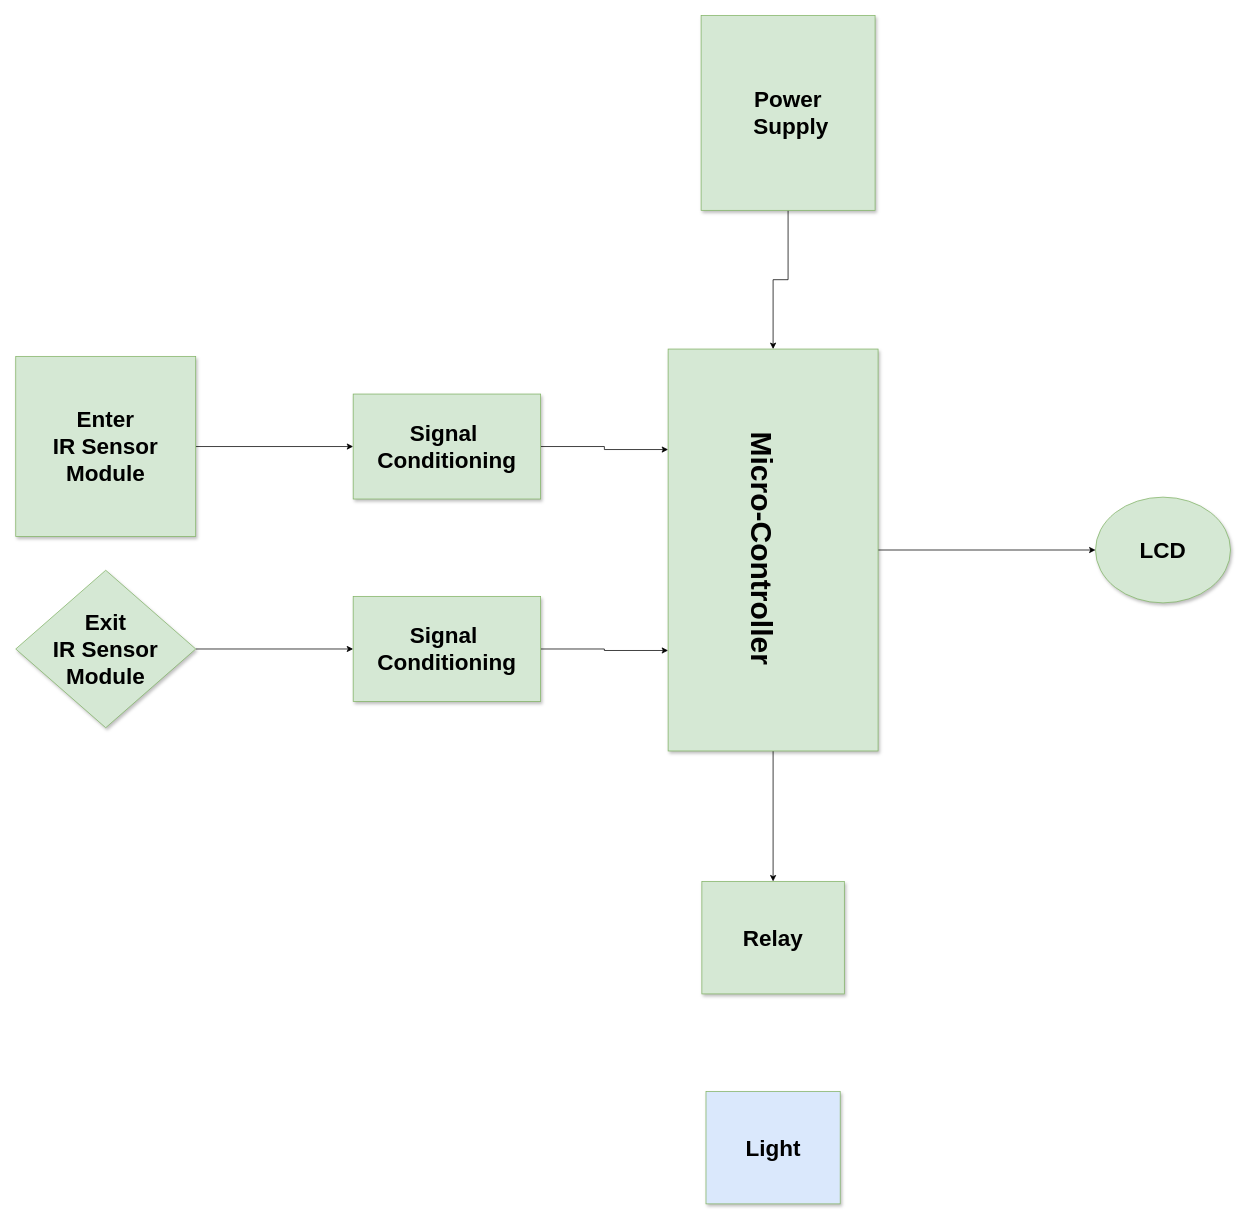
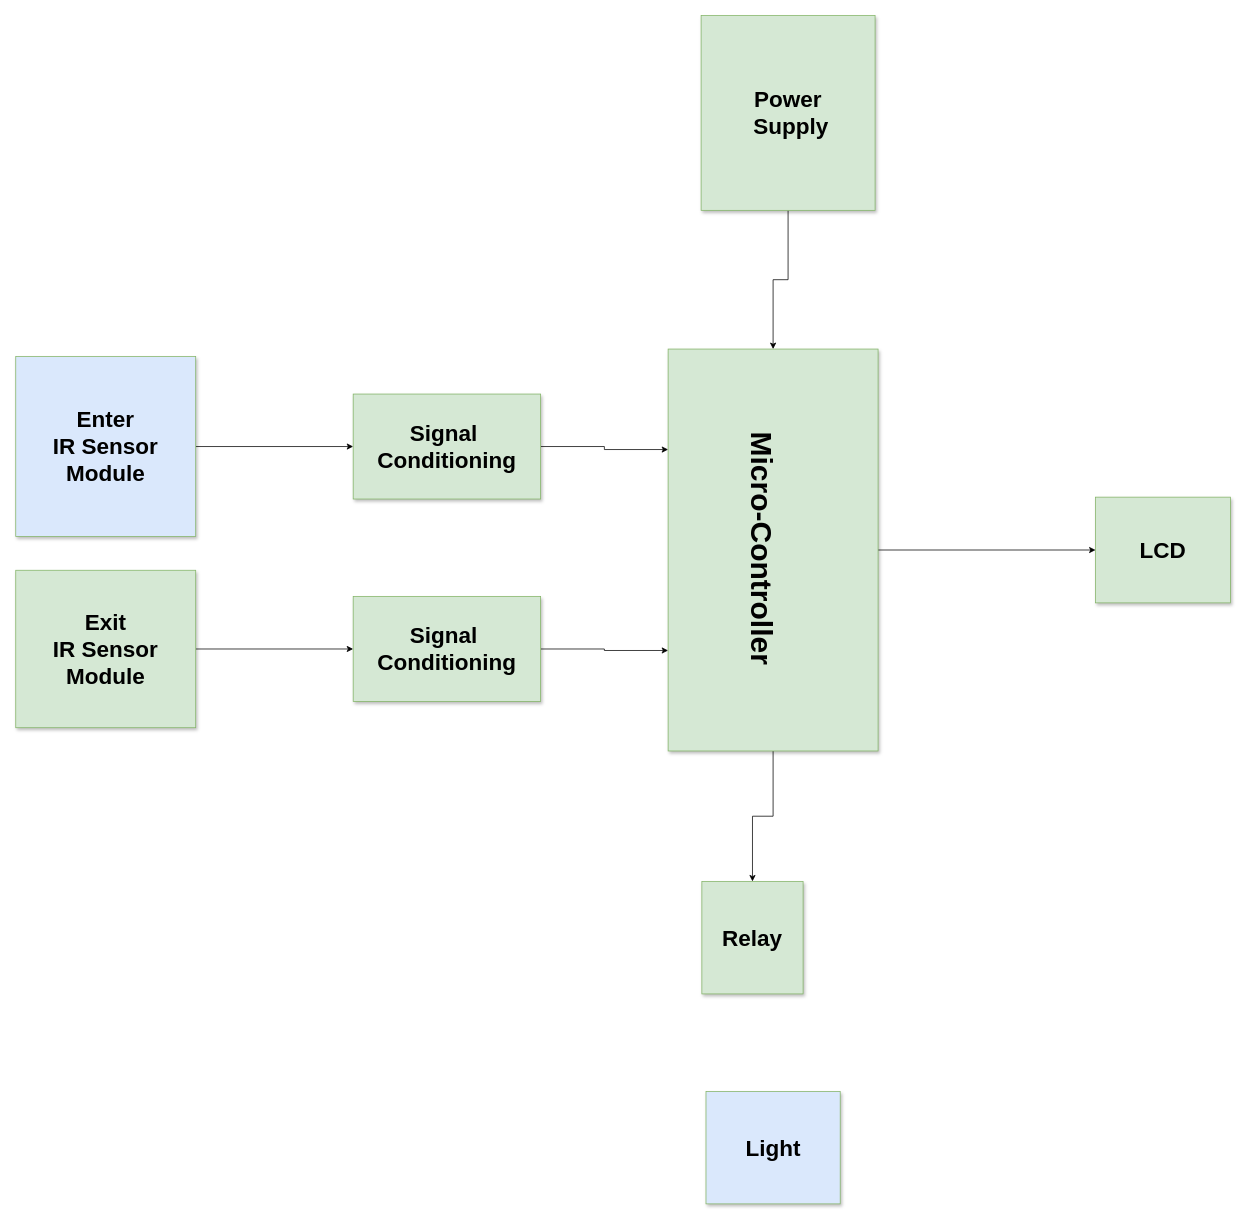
(105, 447) -> (105, 447)
(1163, 550) -> (1163, 550)
(105, 649) -> (105, 649)
(773, 938) -> (752, 938)
